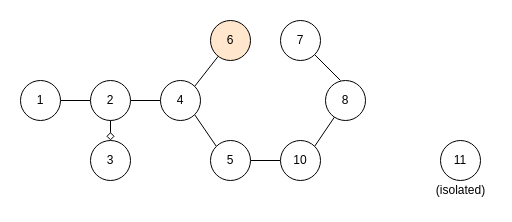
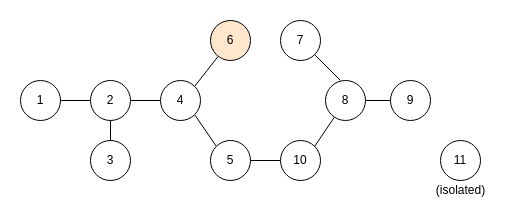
none -> (378, 101)
none -> (411, 101)
(111, 132) -> (111, 136)
